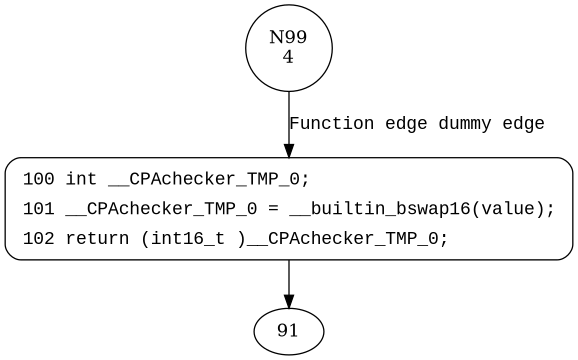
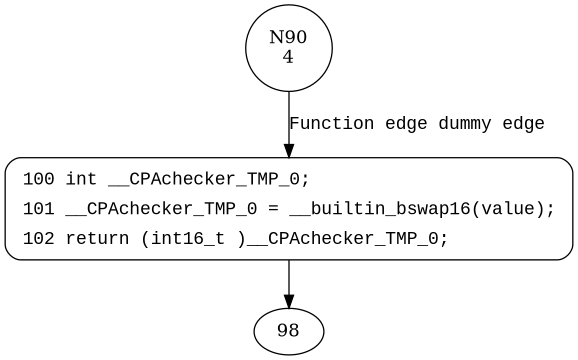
(289, 48) -> (289, 48)
(289, 332) -> (289, 332)
